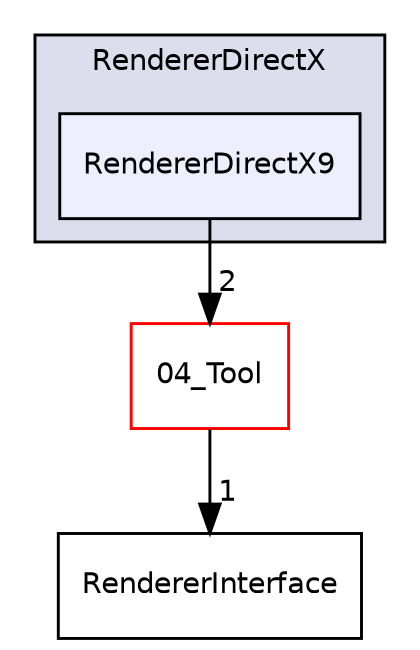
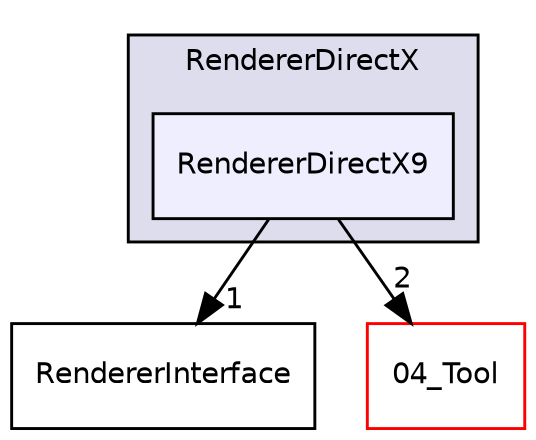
(210, 467) -> (240, 261)
